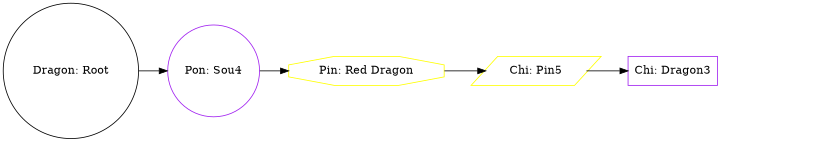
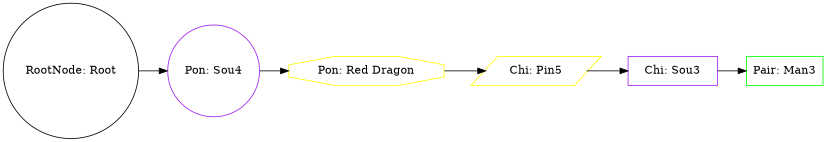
(71, 71) -> (71, 71)
(366, 71) -> (366, 71)
(673, 71) -> (673, 71)
none -> (785, 71)
